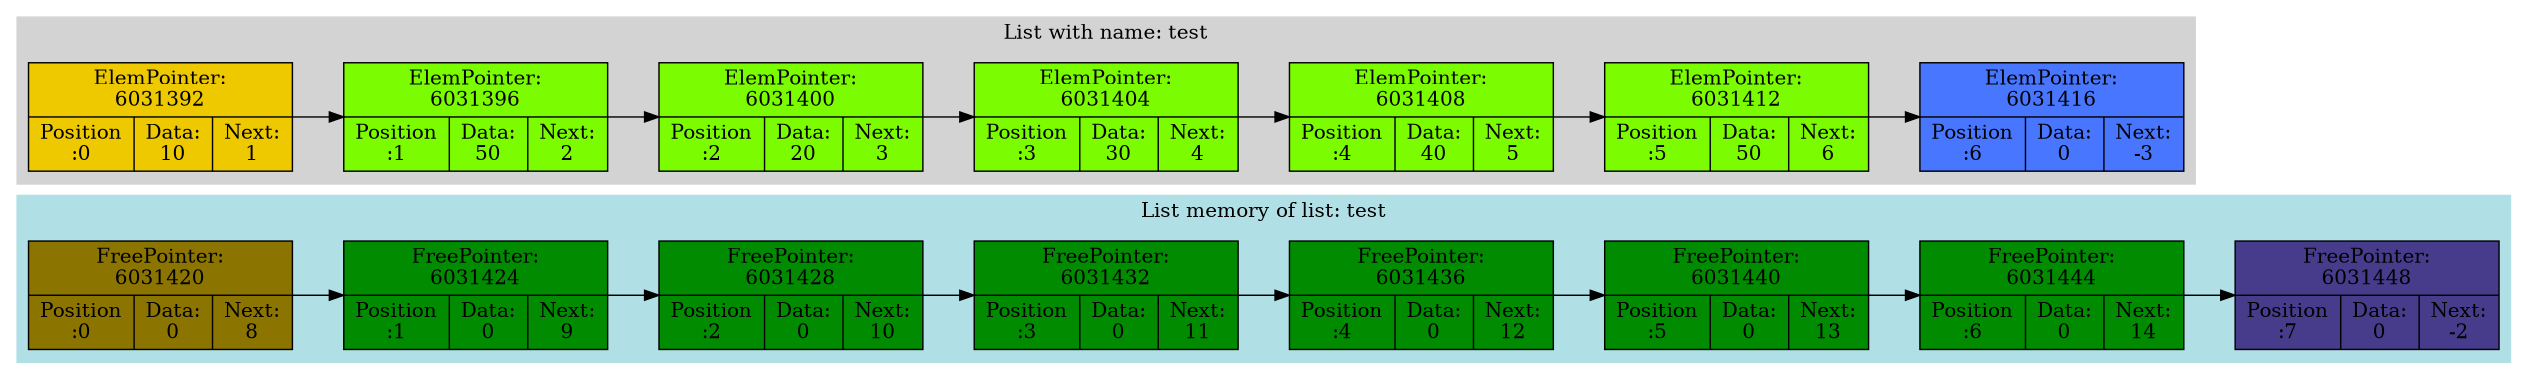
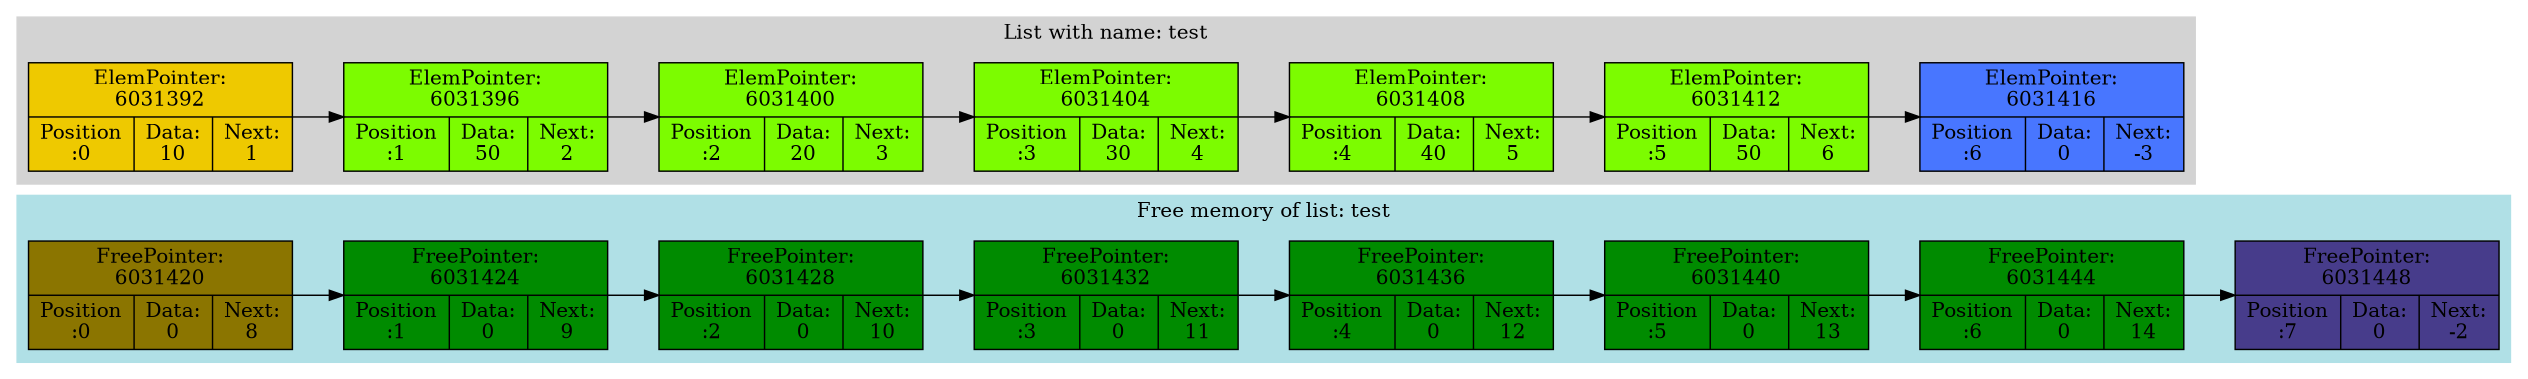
(1264, 212) -> (1264, 212)
